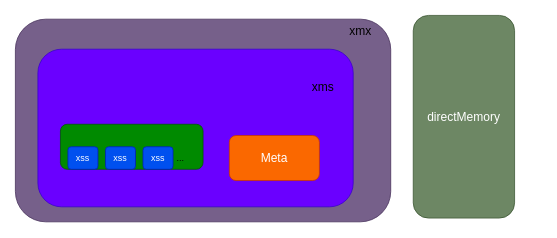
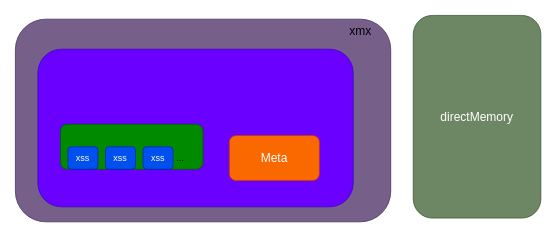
(323, 87) -> none
(464, 117) -> (477, 117)
